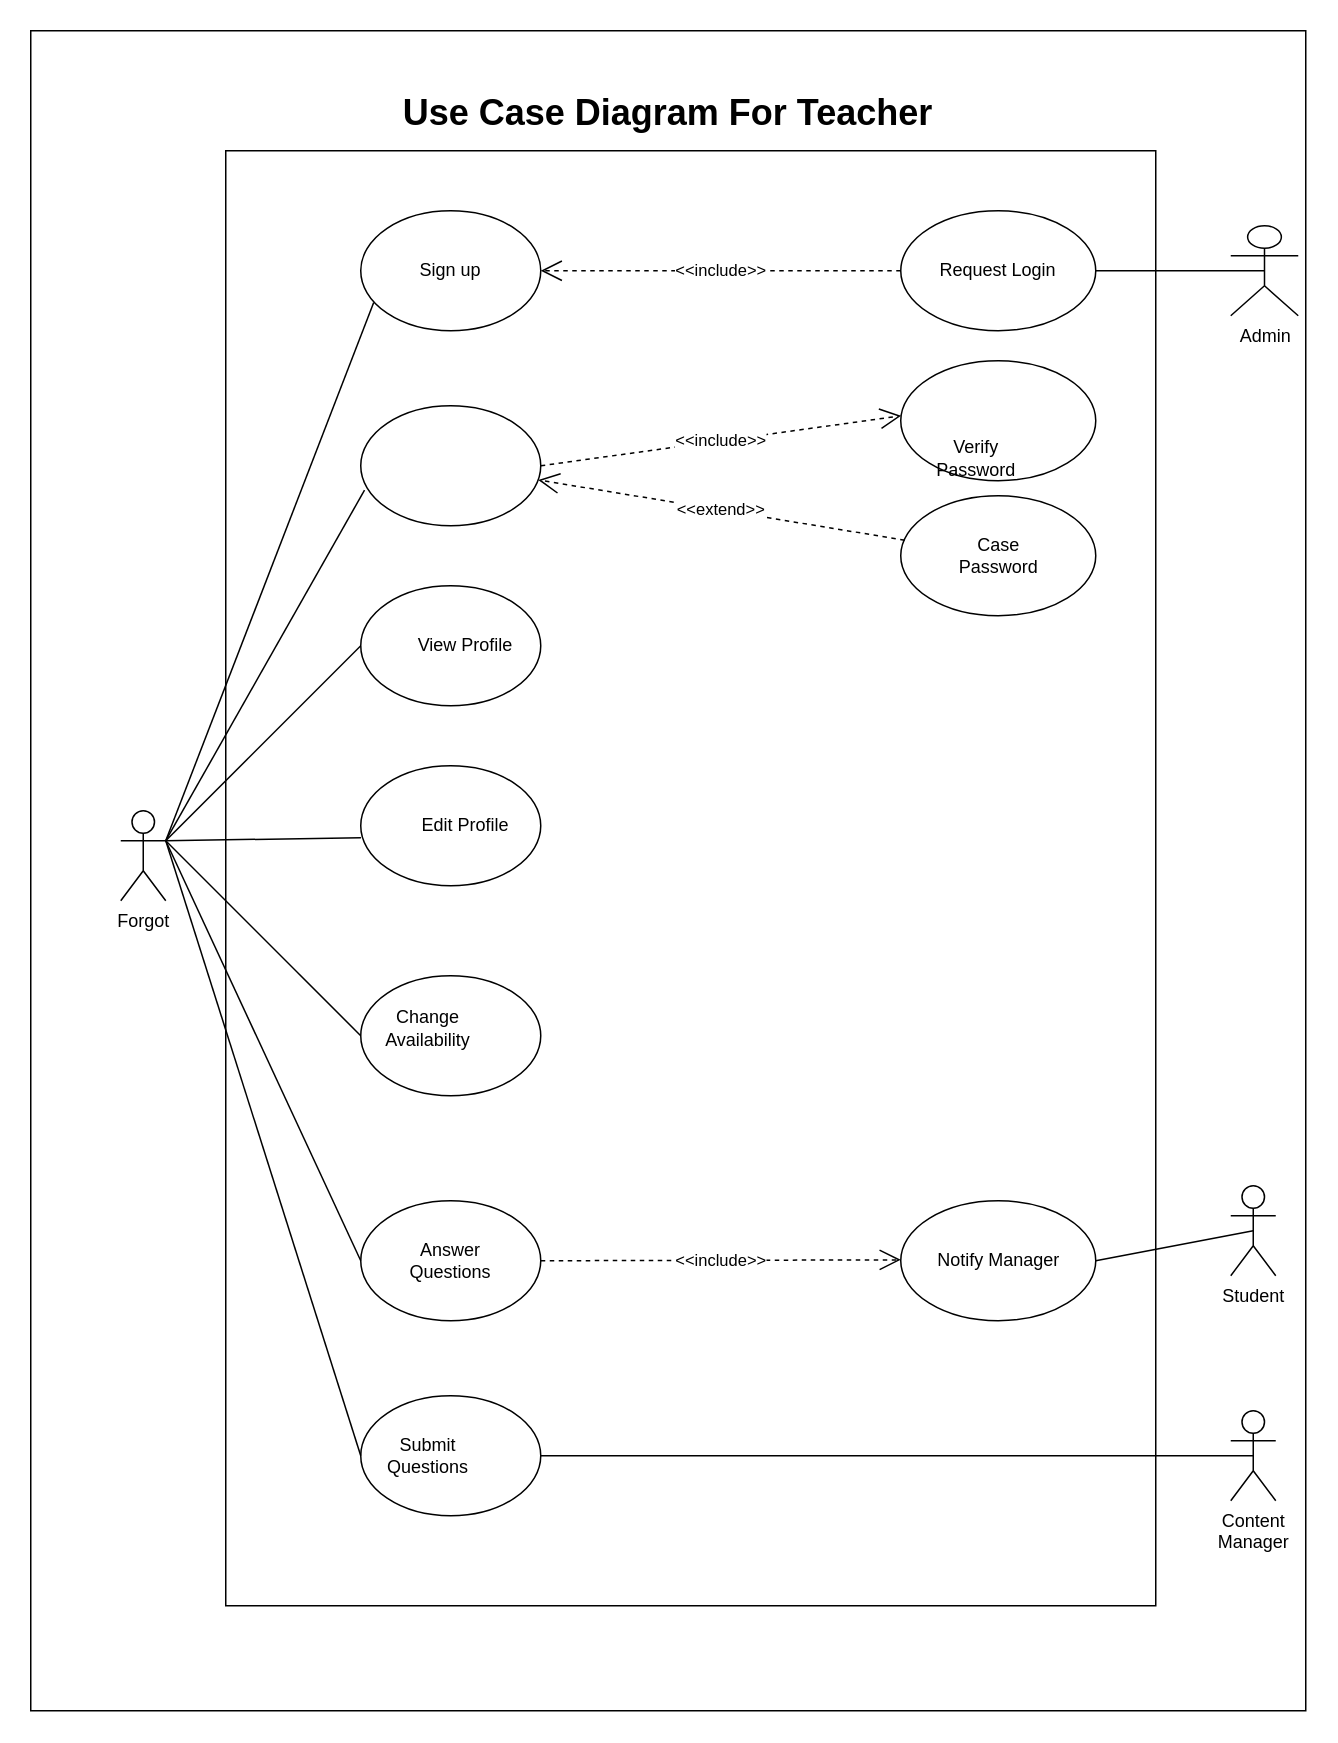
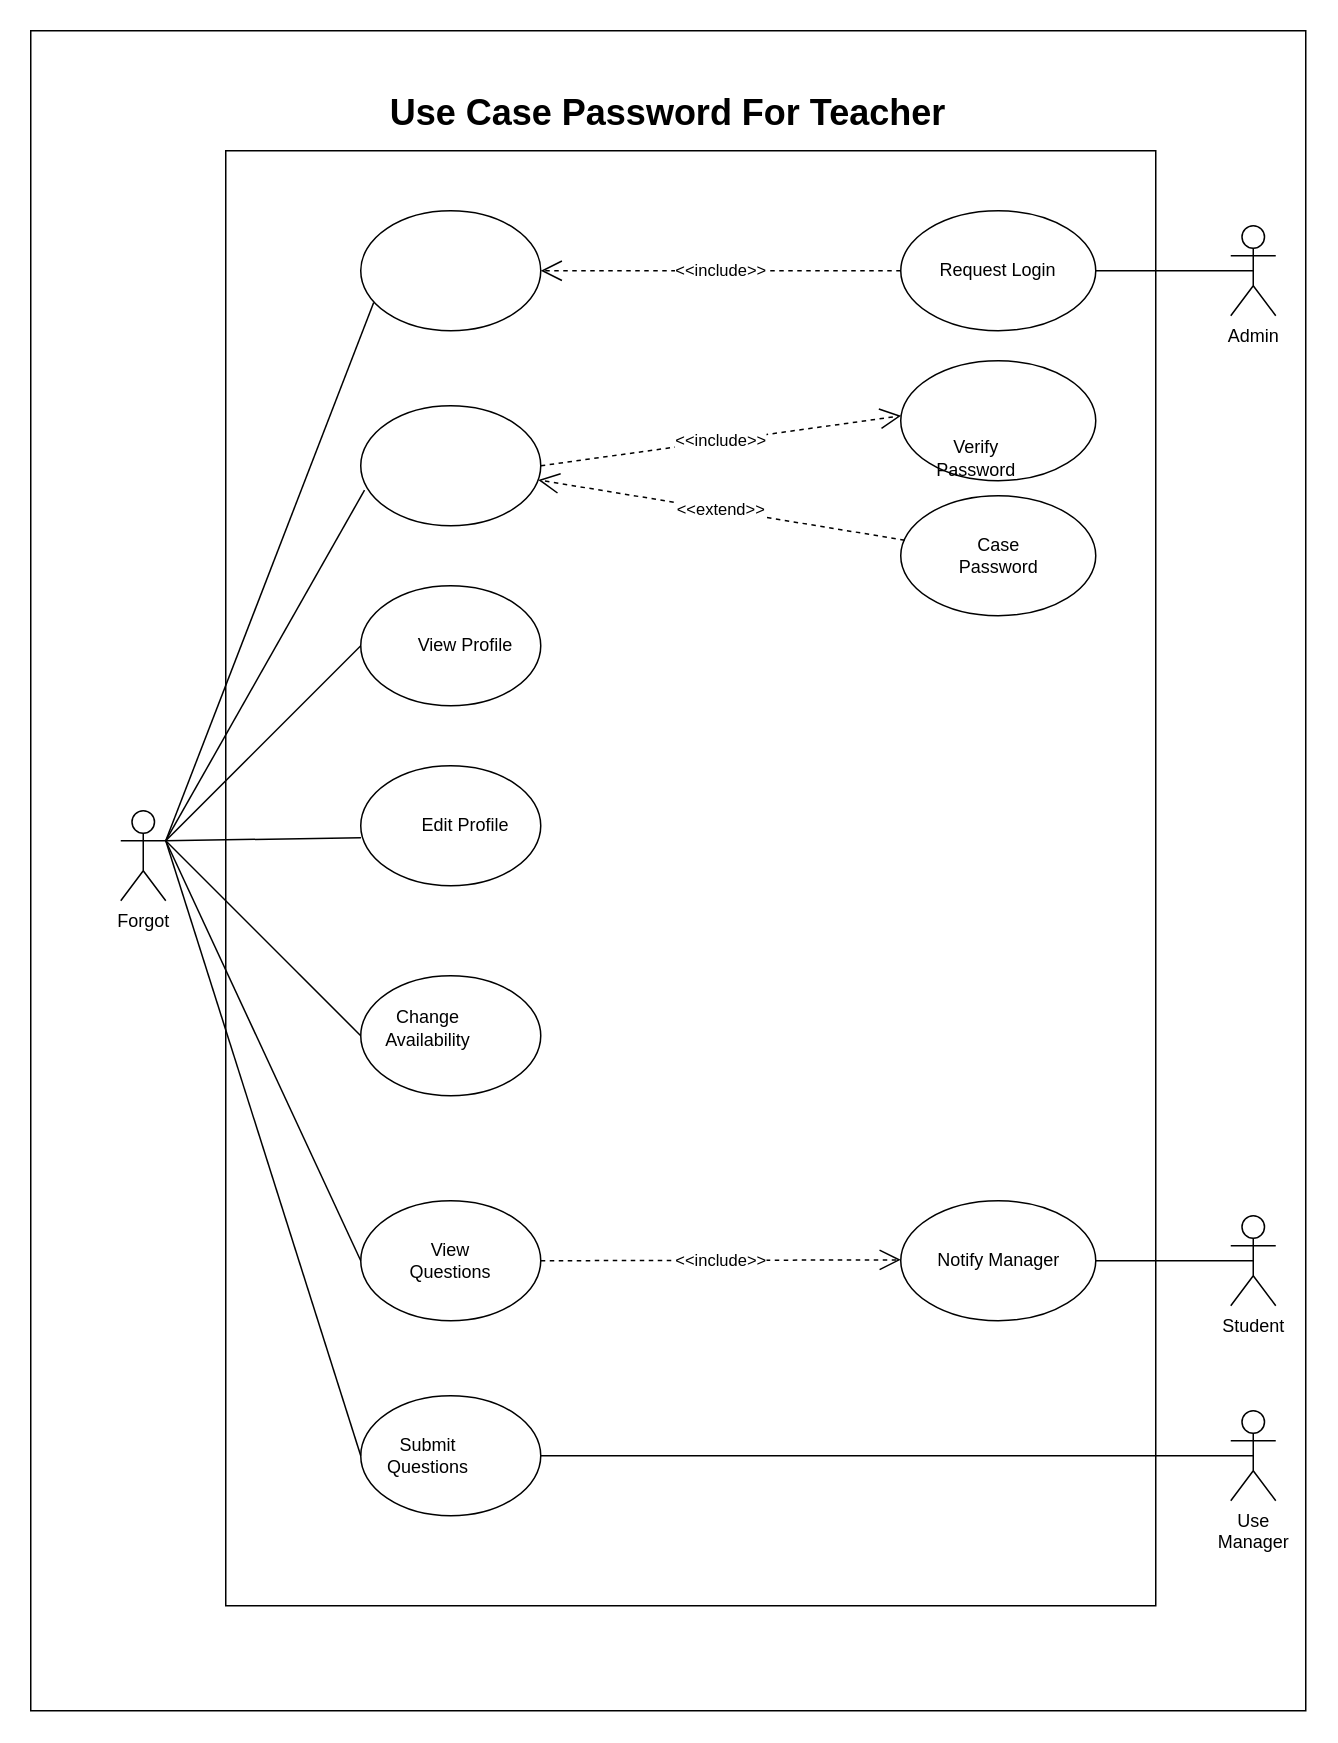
(668, 113) -> (668, 113)
(451, 271) -> none
(1265, 271) -> (1253, 271)
(1253, 1231) -> (1253, 1261)
(451, 1261) -> (451, 1261)
(1254, 1533) -> (1254, 1533)
